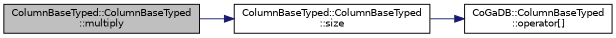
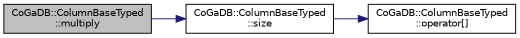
(102, 19) -> (78, 19)
(332, 19) -> (260, 19)
